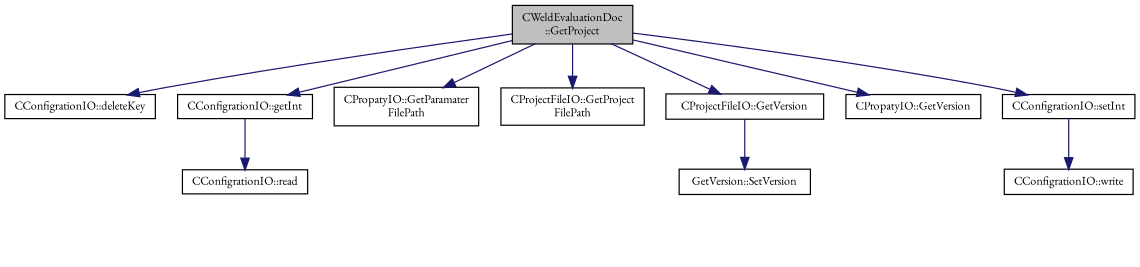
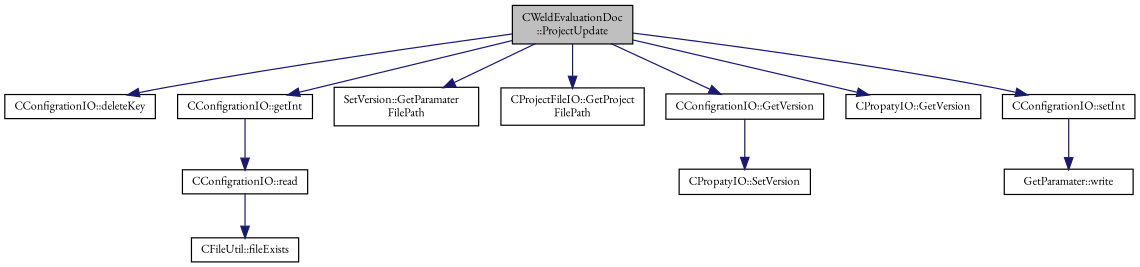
(573, 25) -> (573, 25)
(406, 107) -> (406, 107)
(745, 107) -> (745, 107)
(745, 182) -> (745, 182)
(1069, 182) -> (1069, 182)
none -> (245, 250)
